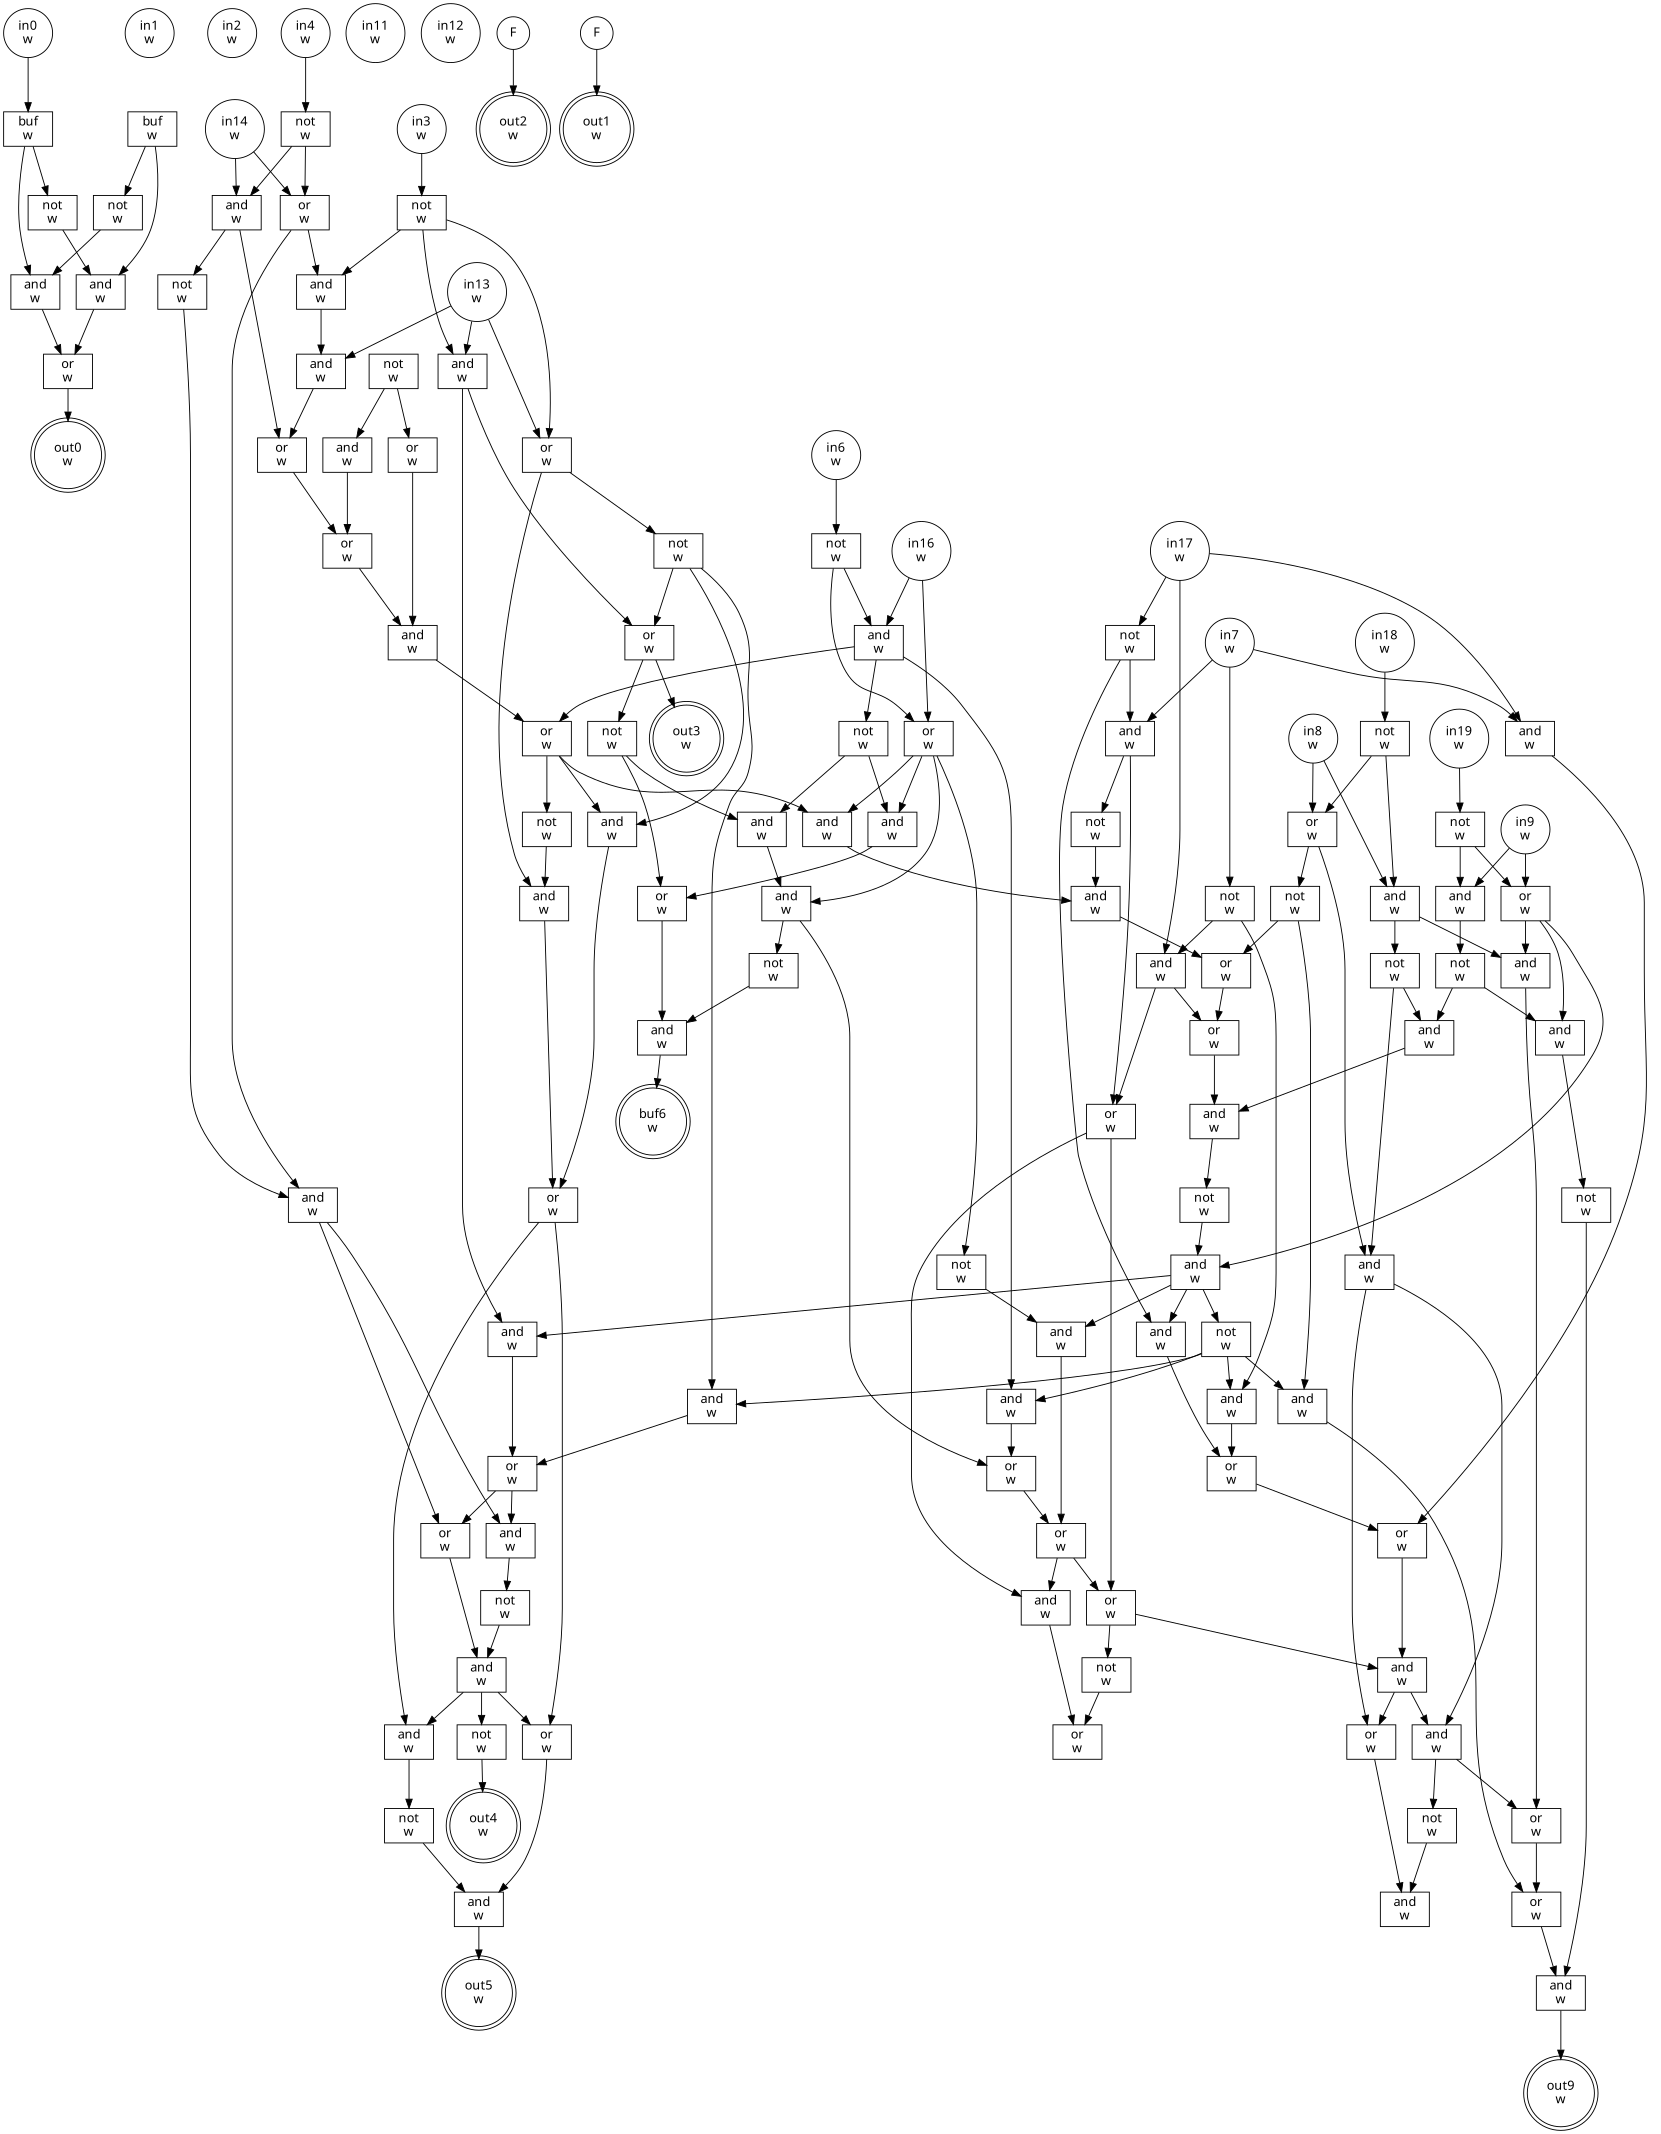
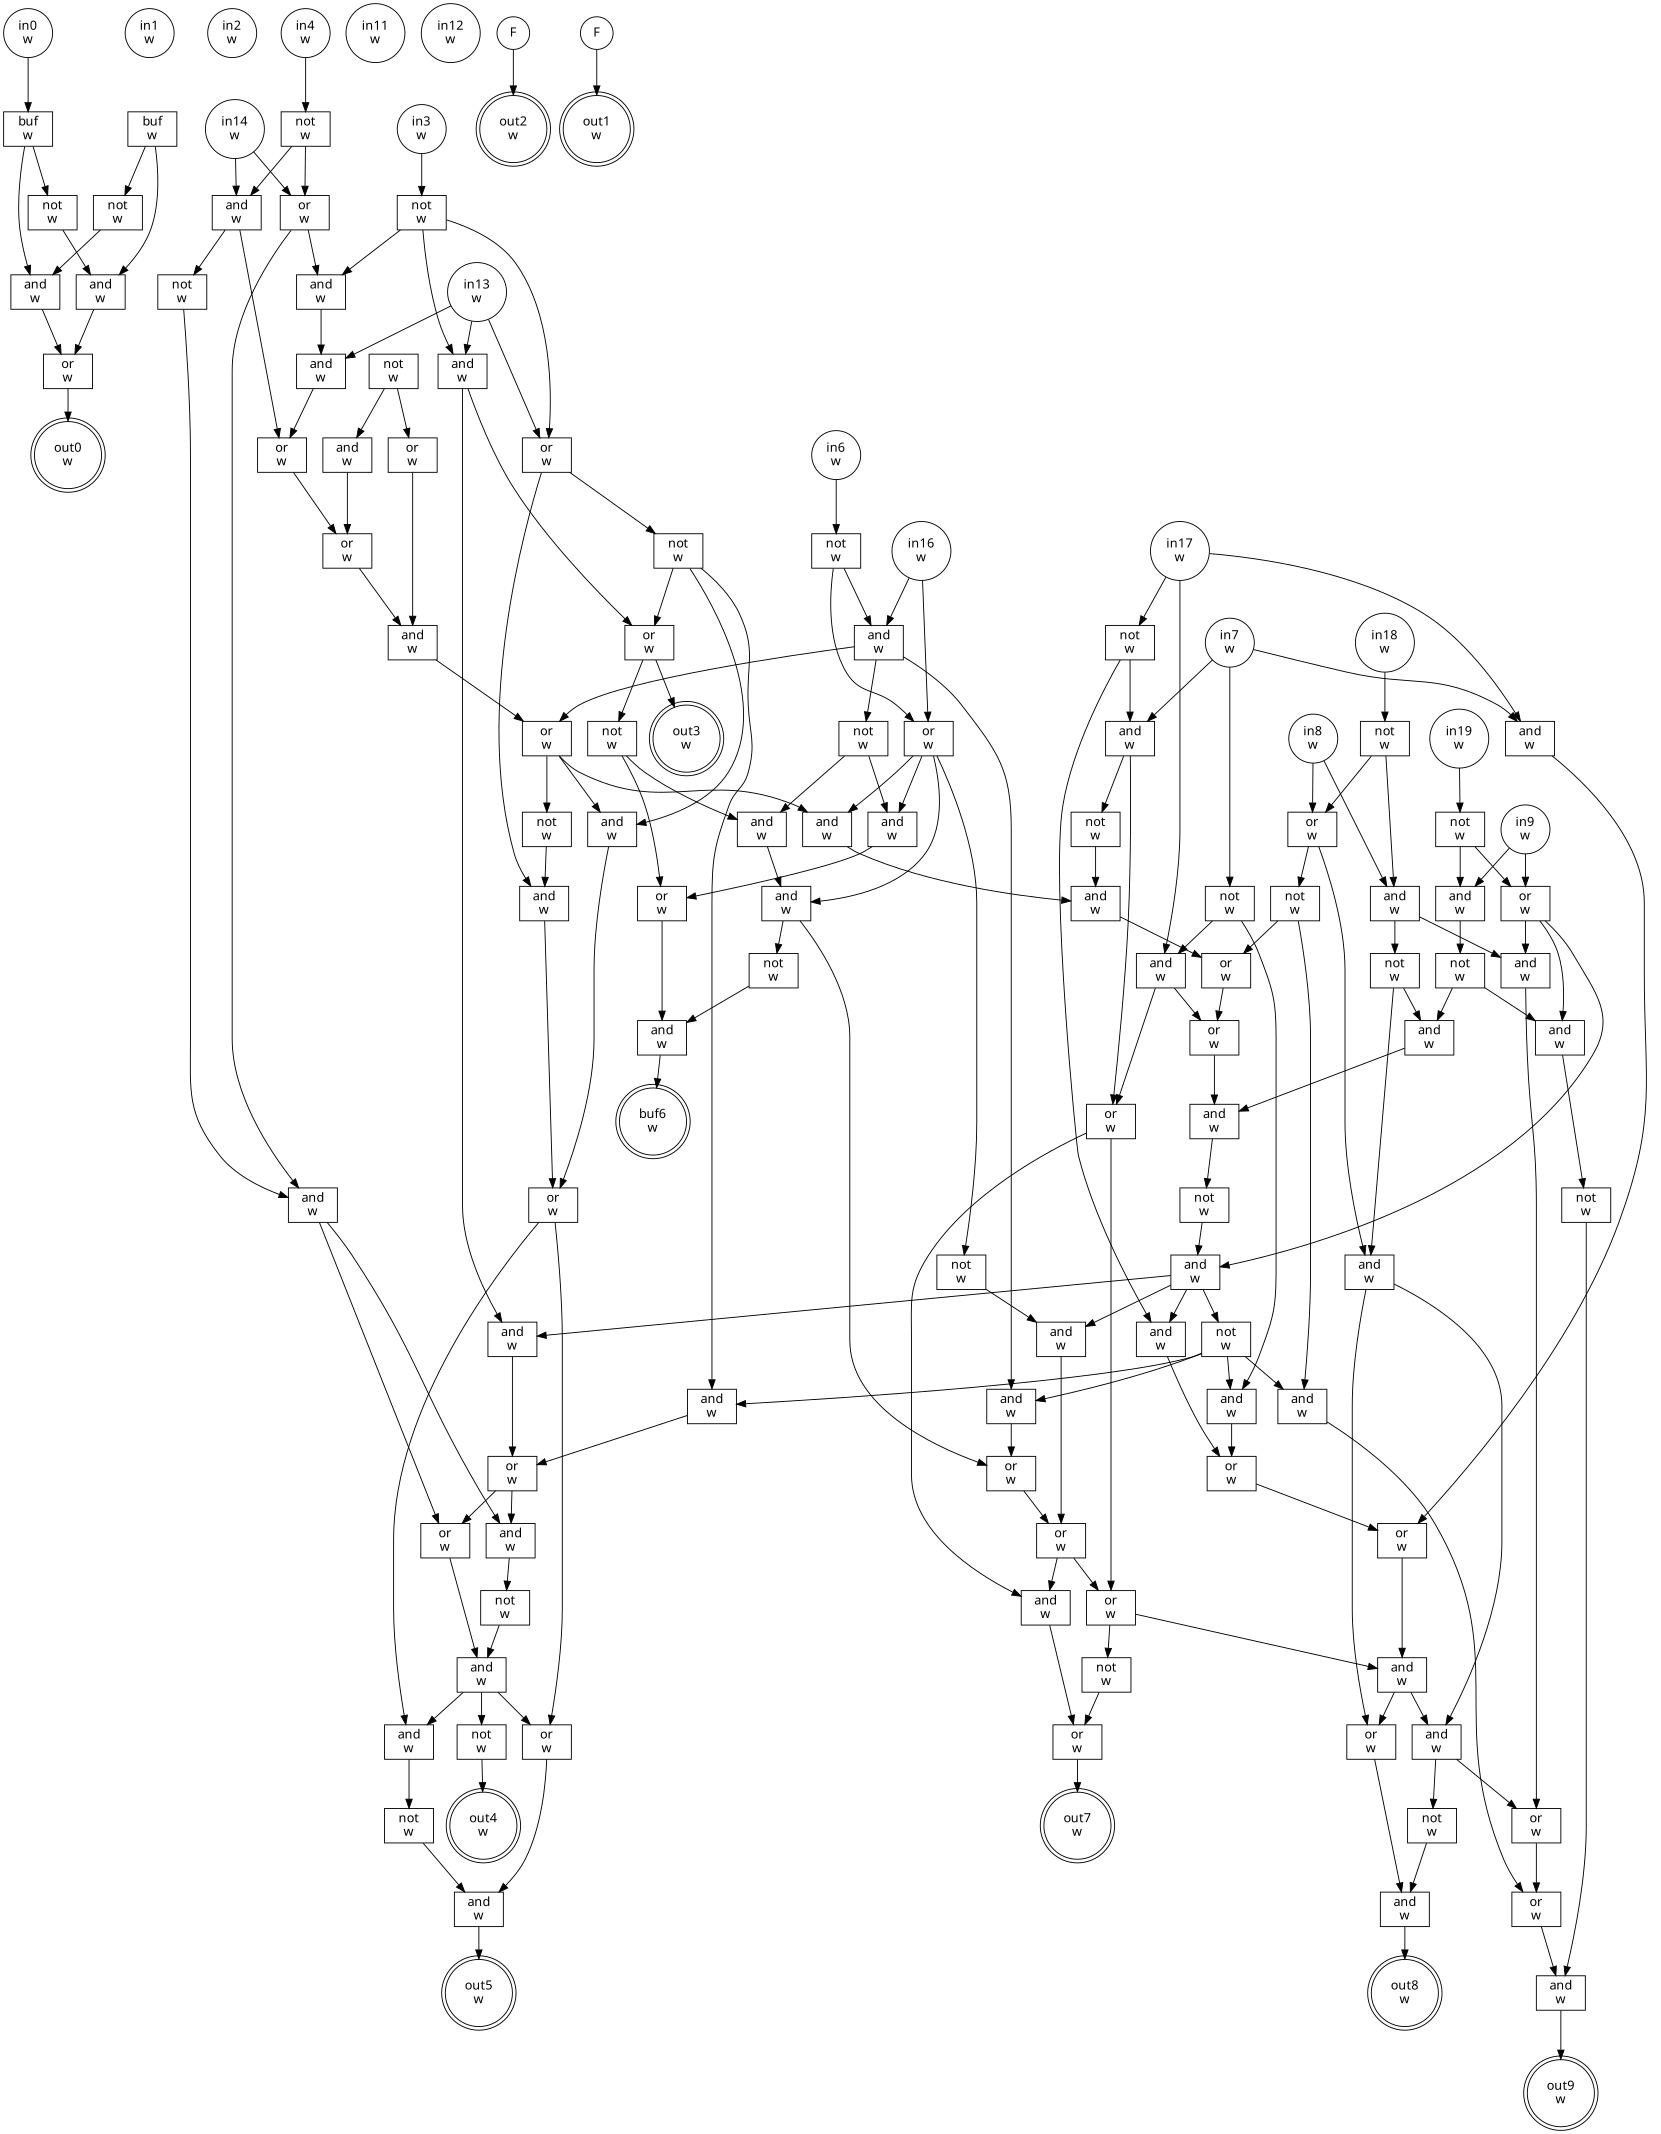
none -> (1077, 1826)
none -> (1405, 1993)
